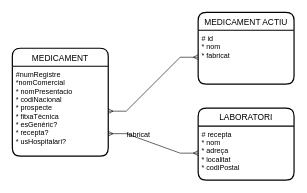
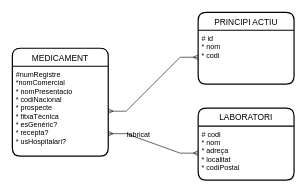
(246, 22) -> (246, 22)
(208, 38) -> (208, 38)
(219, 134) -> (212, 134)
